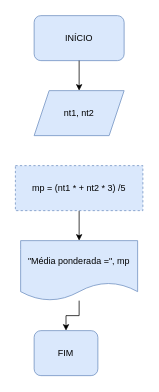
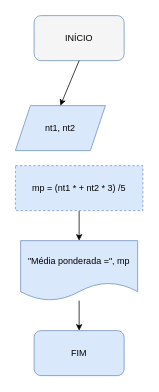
(79, 38) -> (79, 38)
(79, 113) -> (60, 128)
(66, 353) -> (79, 353)
